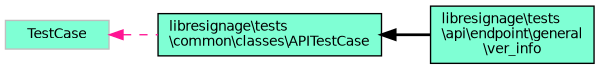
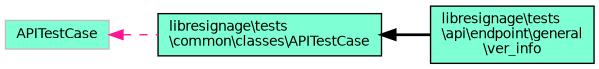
(57, 35) -> (57, 35)
